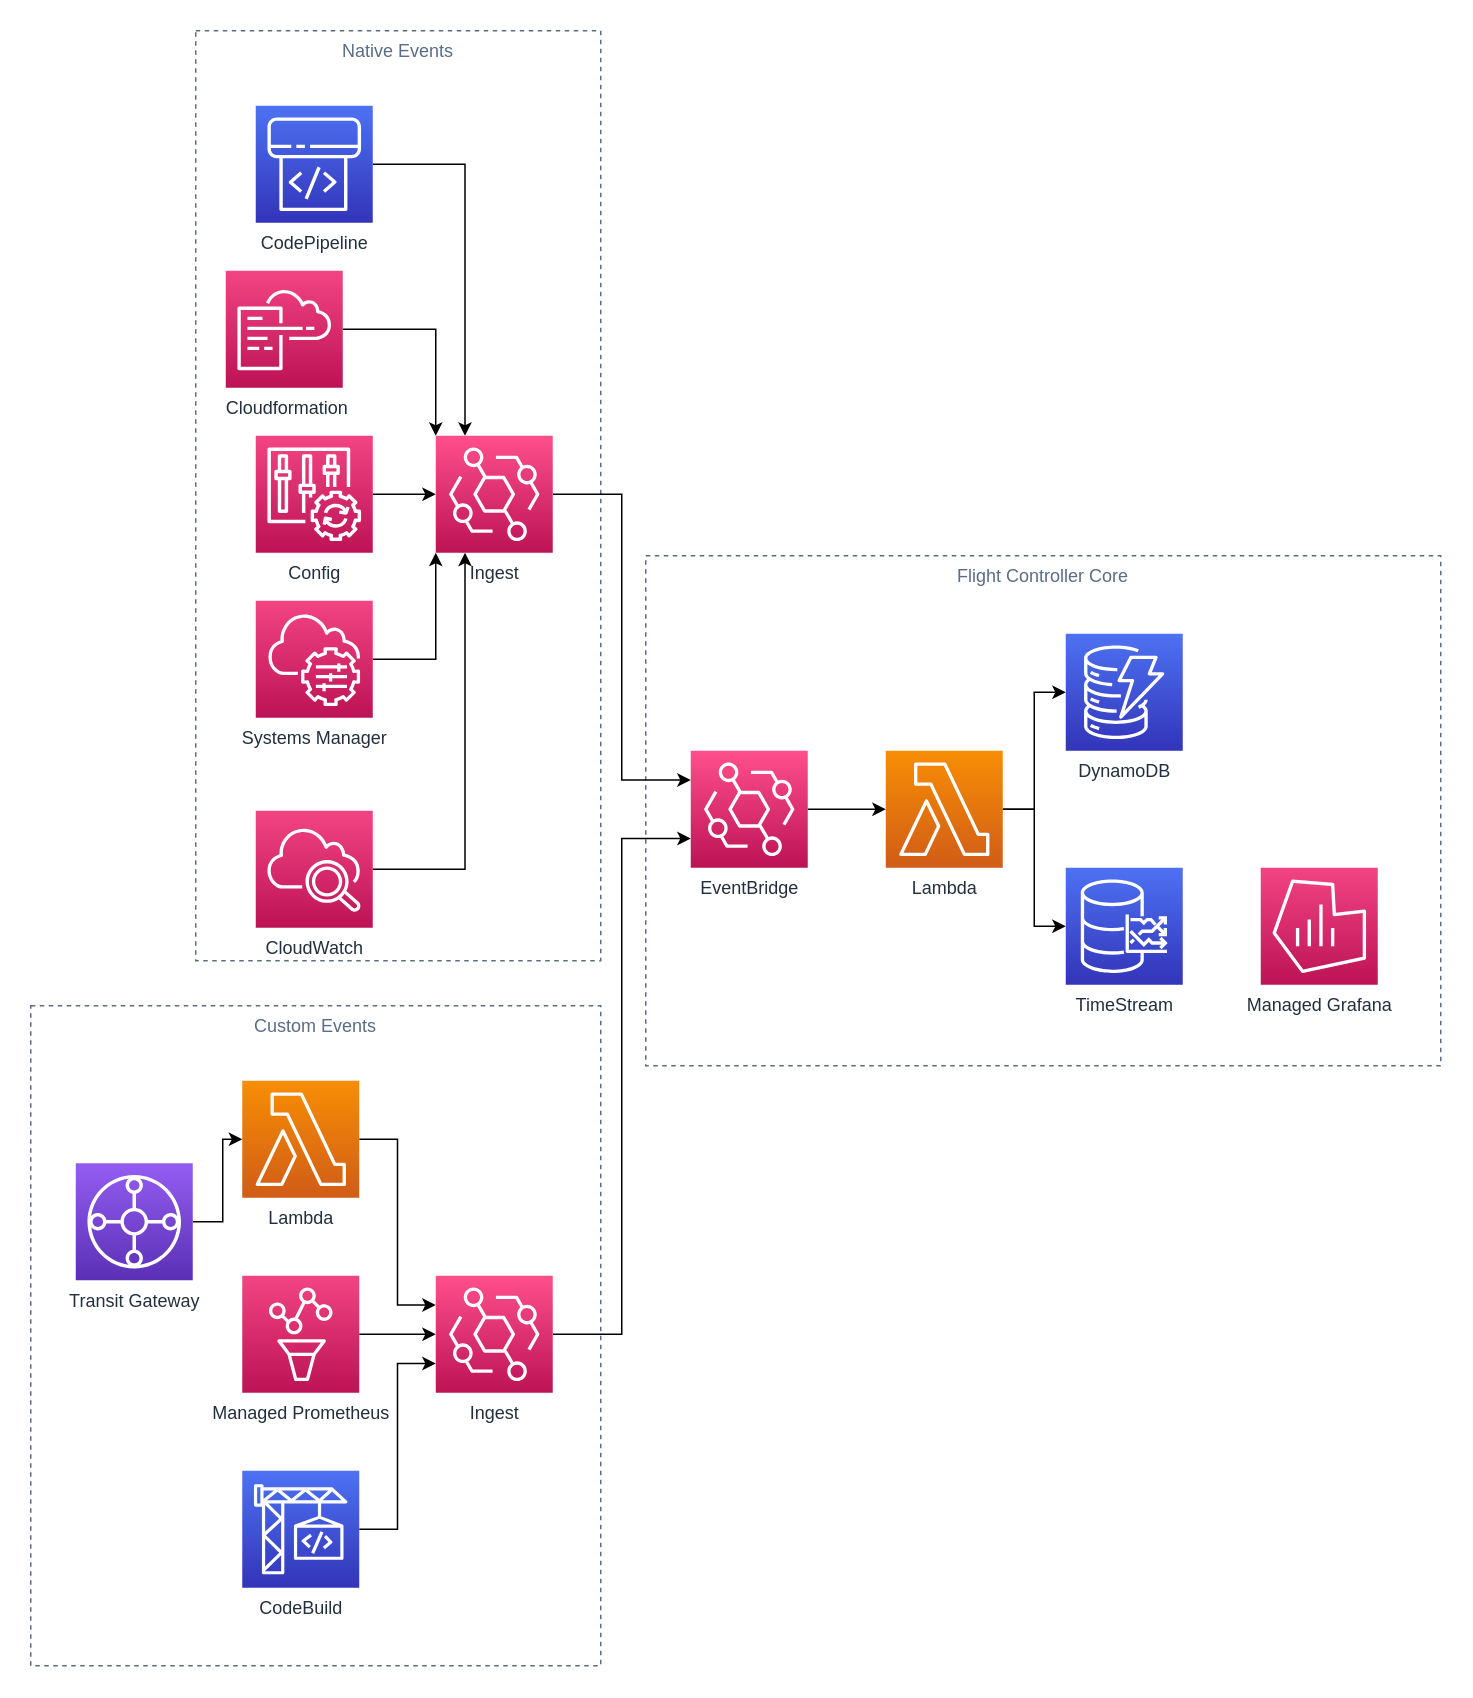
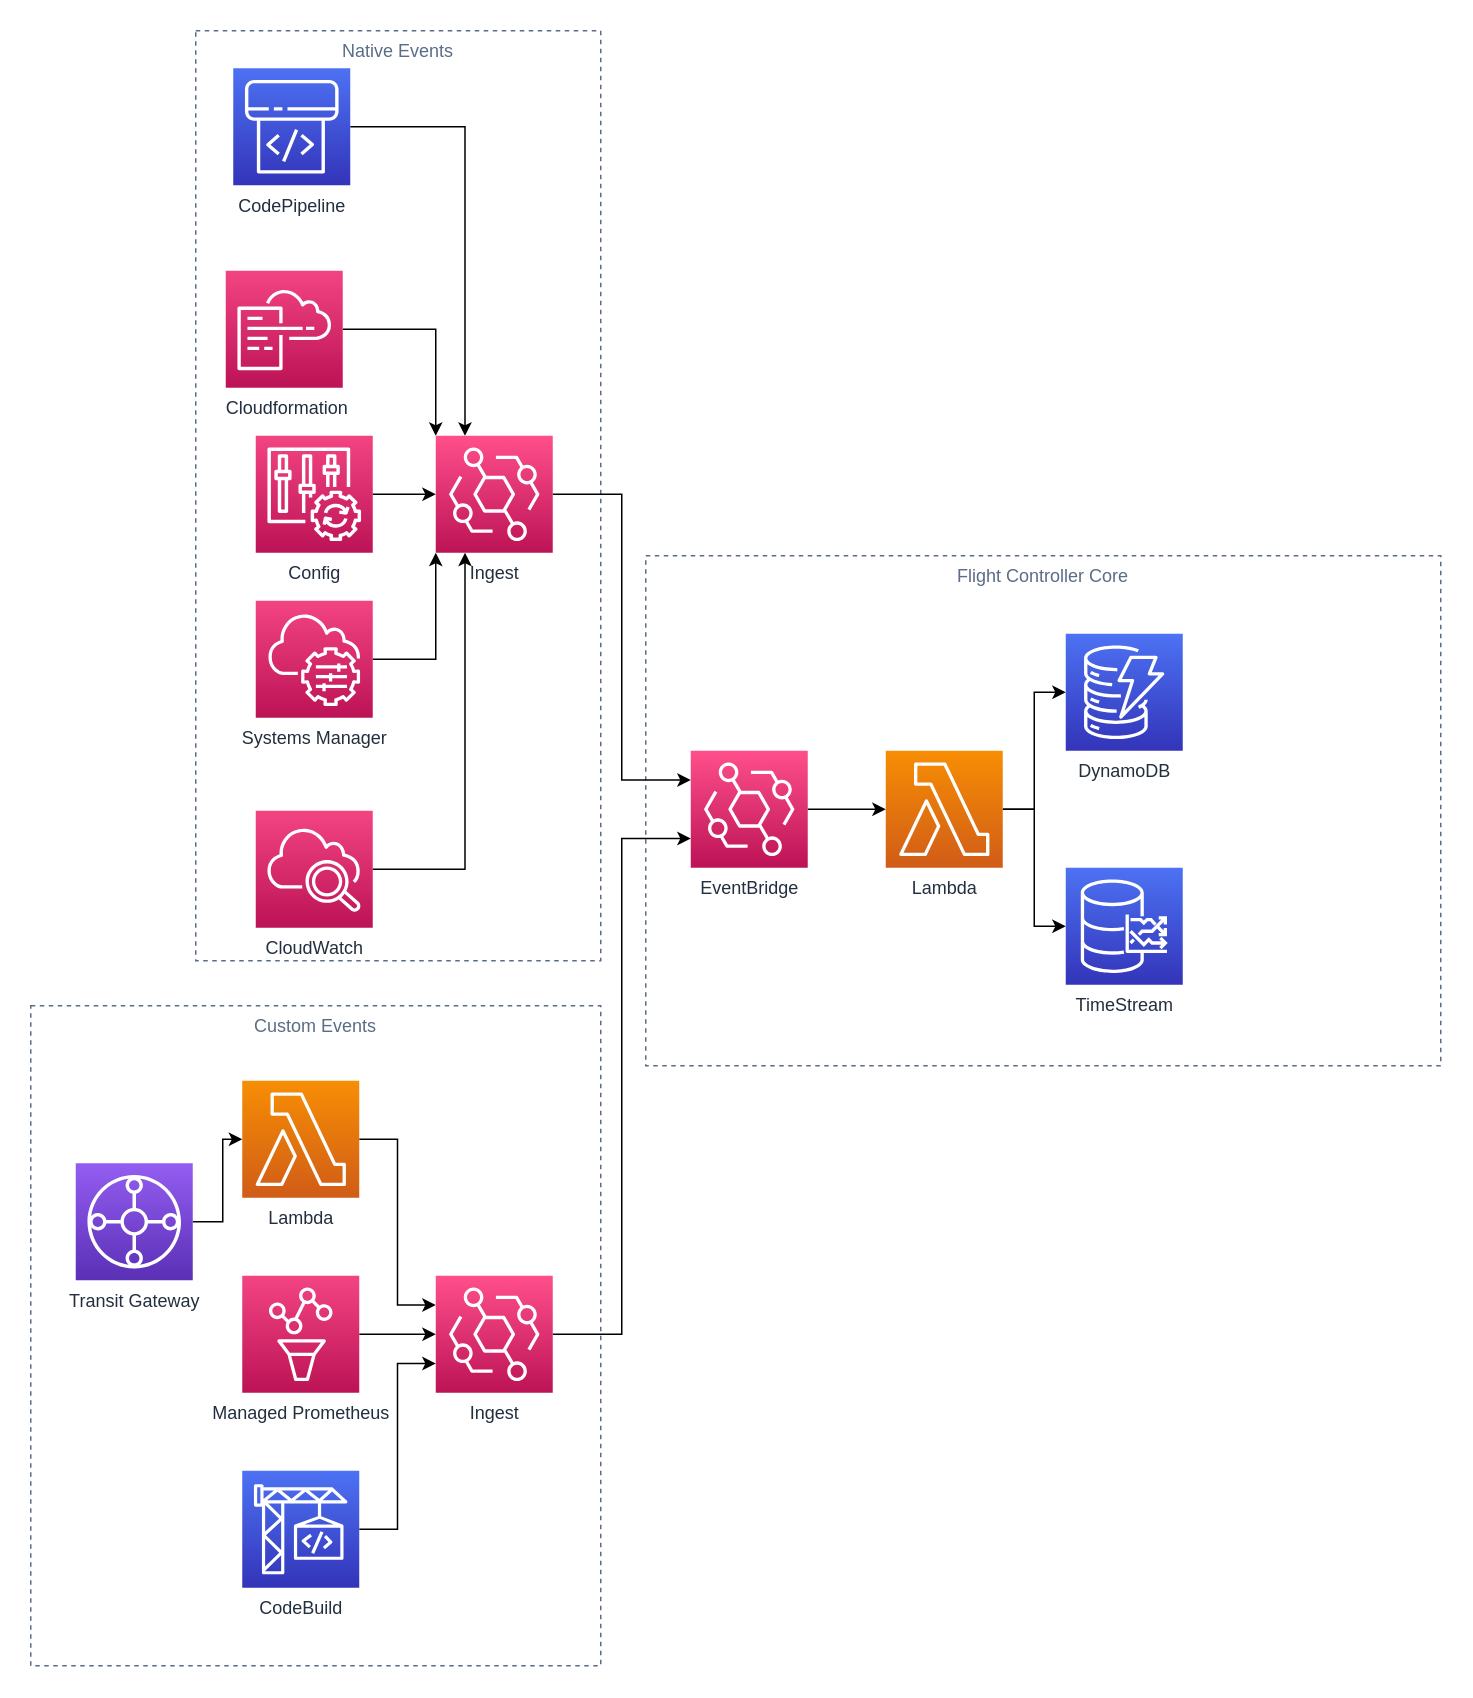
(314, 164) -> (292, 127)
(1319, 926) -> none
